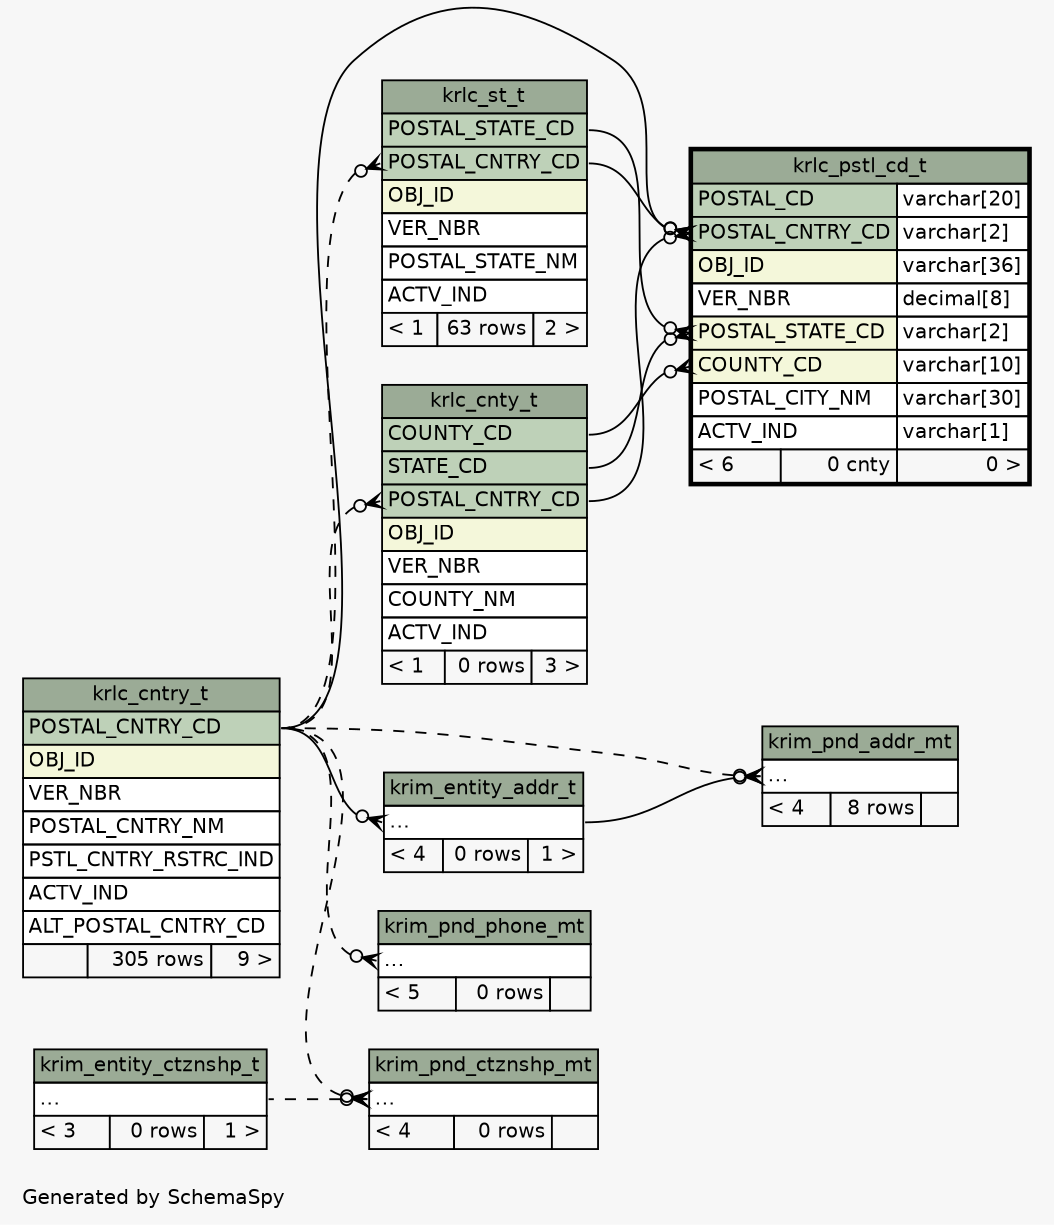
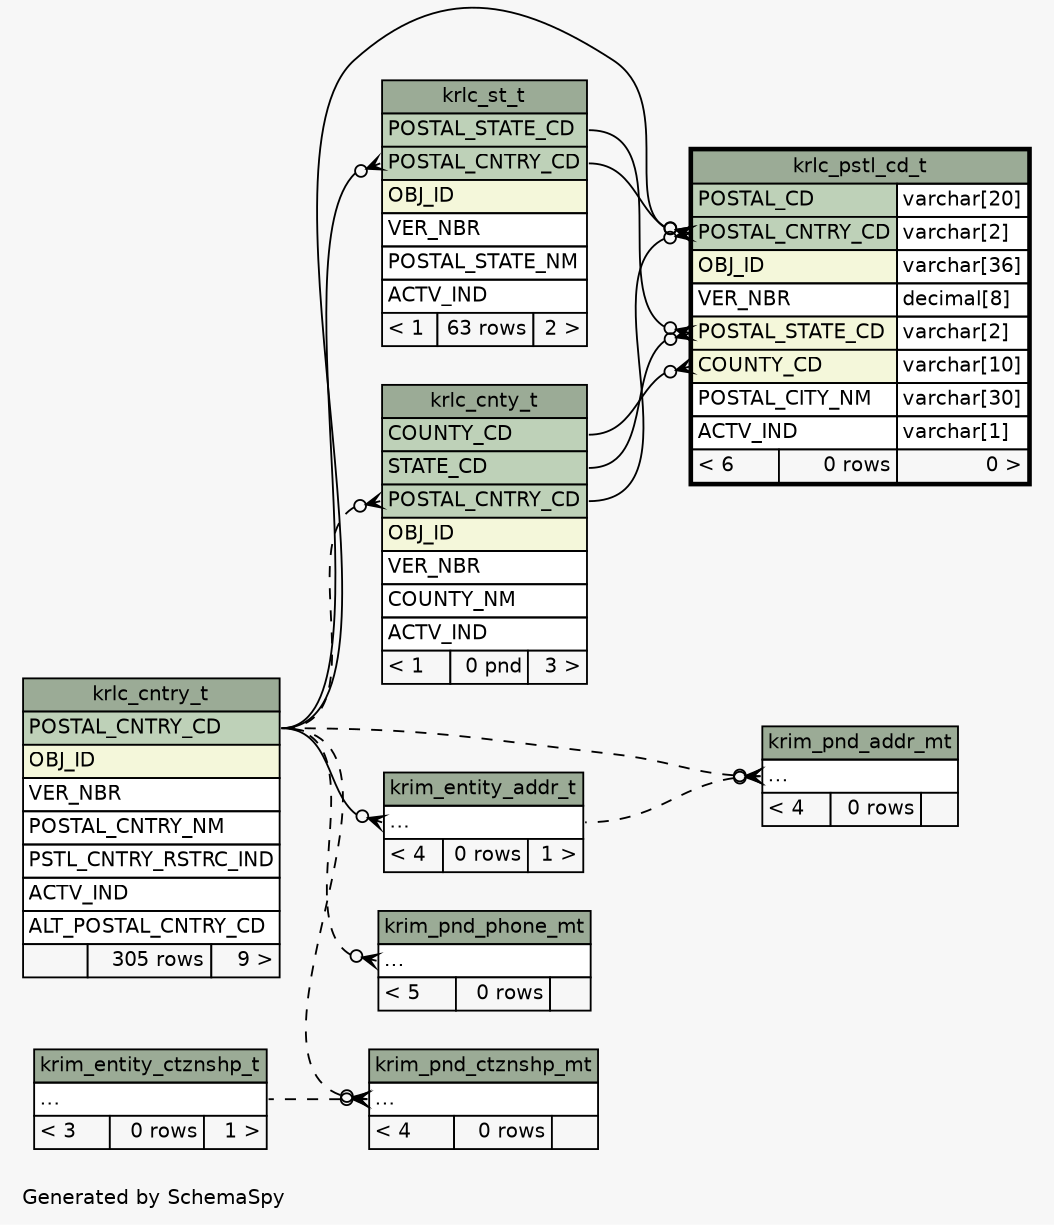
(332, 459) -> (332, 459)
(859, 465) -> (857, 465)
(492, 666) -> (494, 666)
(661, 805) -> (661, 805)
(881, 808) -> (881, 808)
